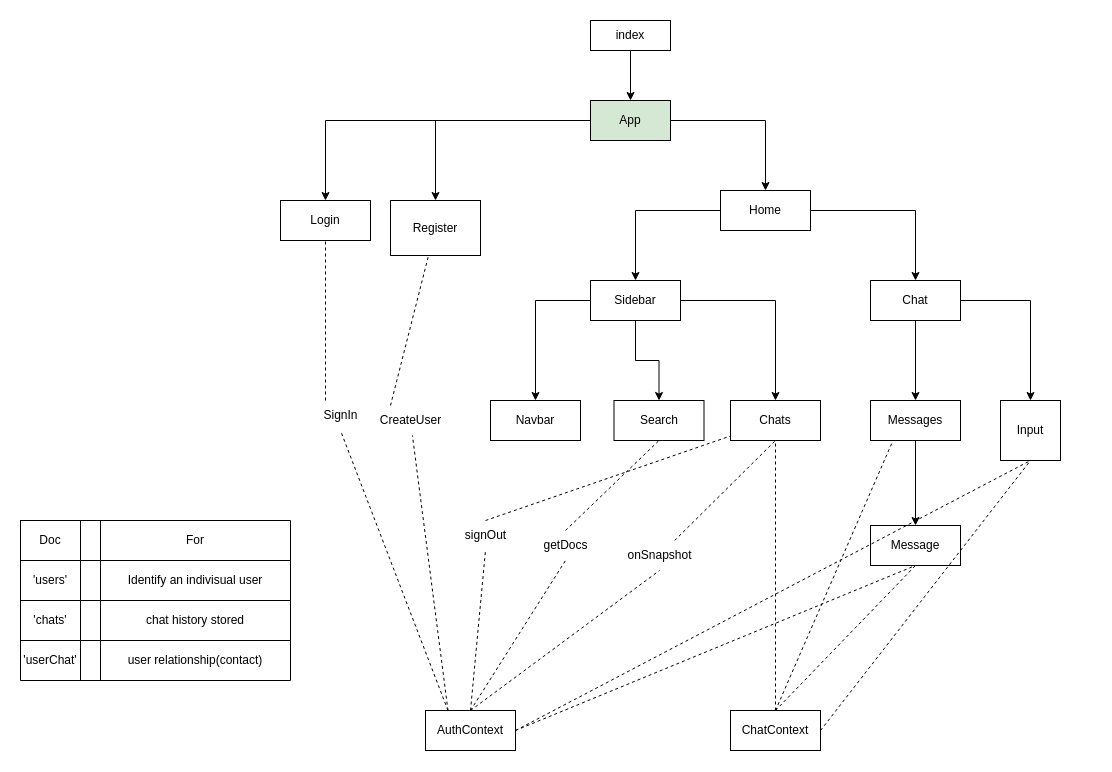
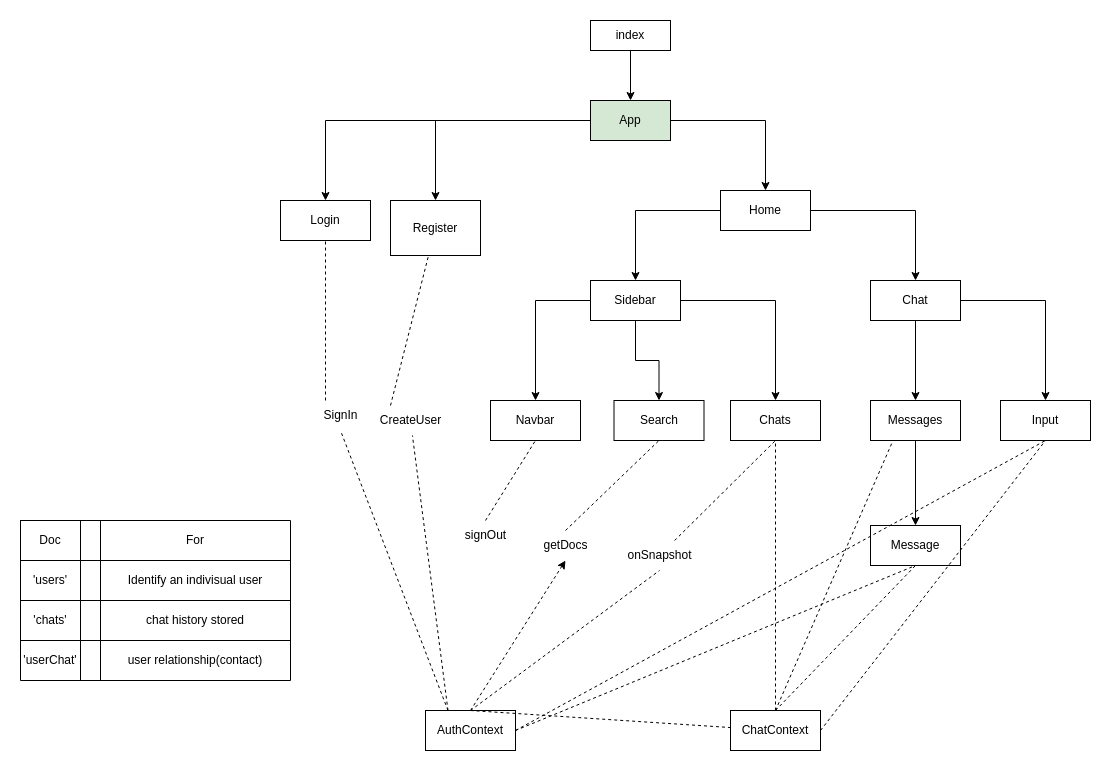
(1031, 431) -> (1046, 421)
(553, 497) -> (511, 481)
(563, 565) -> (561, 568)
(478, 628) -> (642, 722)
